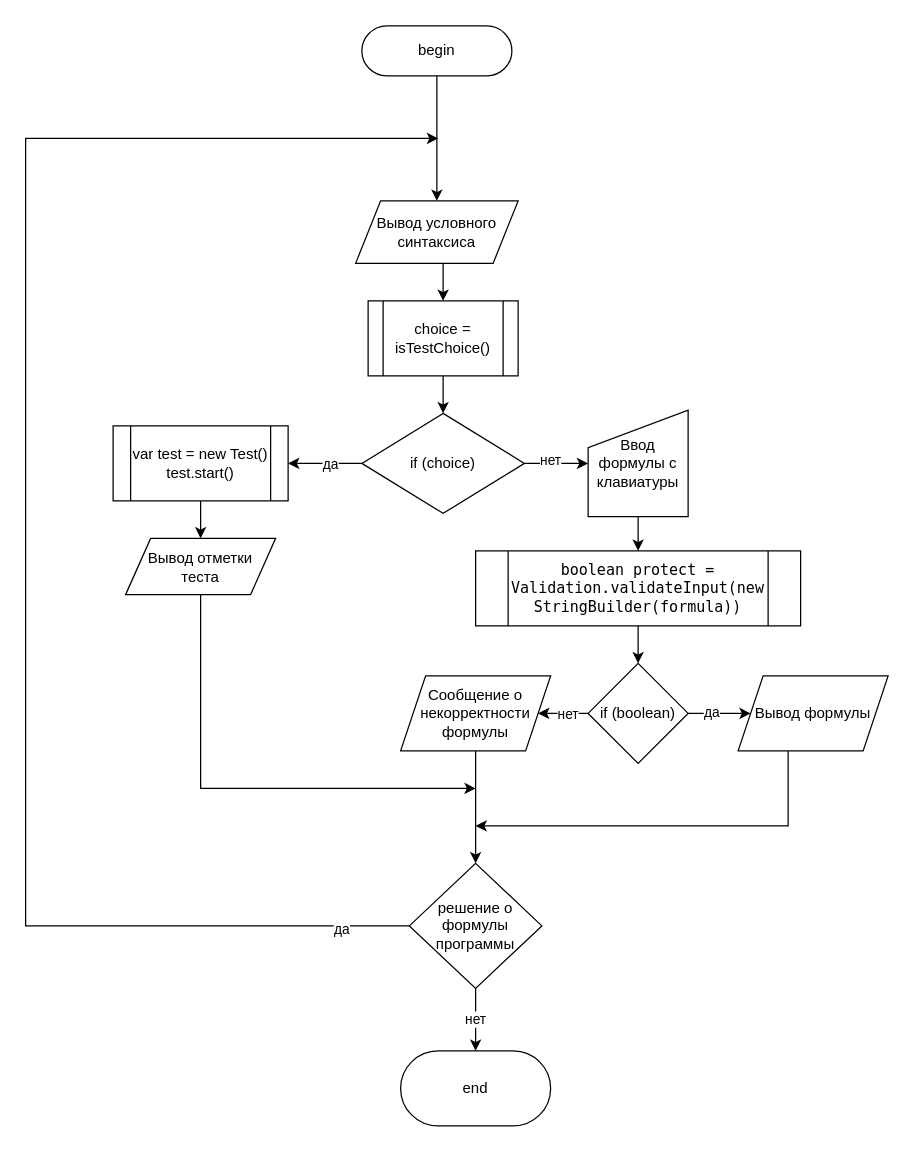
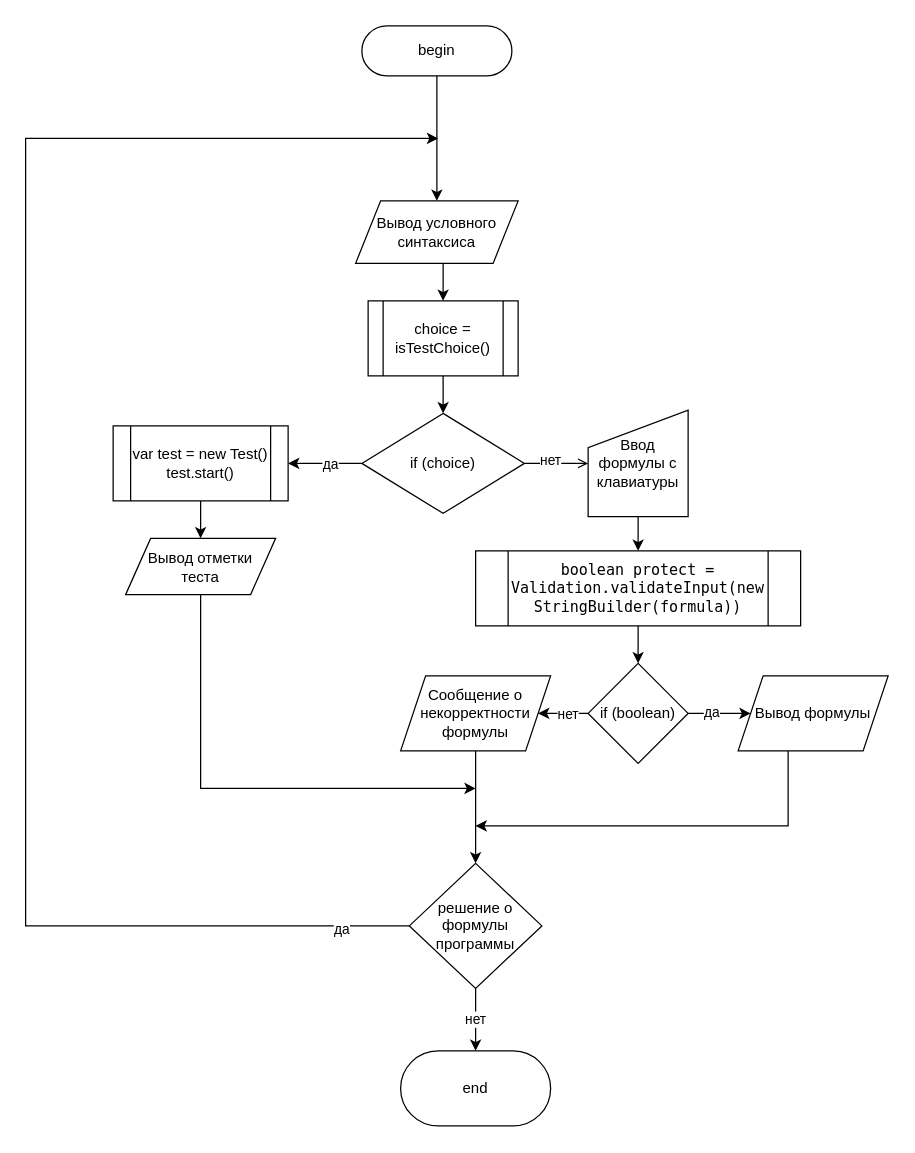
(578, 463) -> (580, 463)
